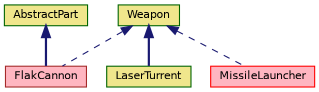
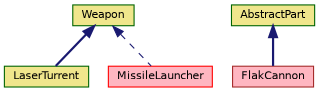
(92, 49) -> none
